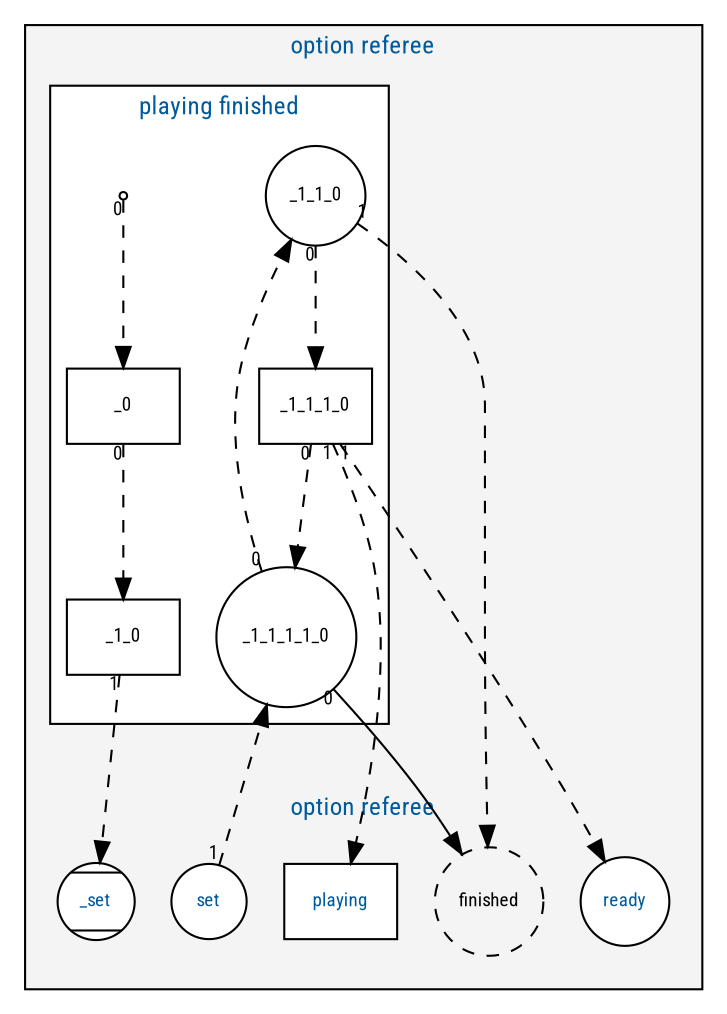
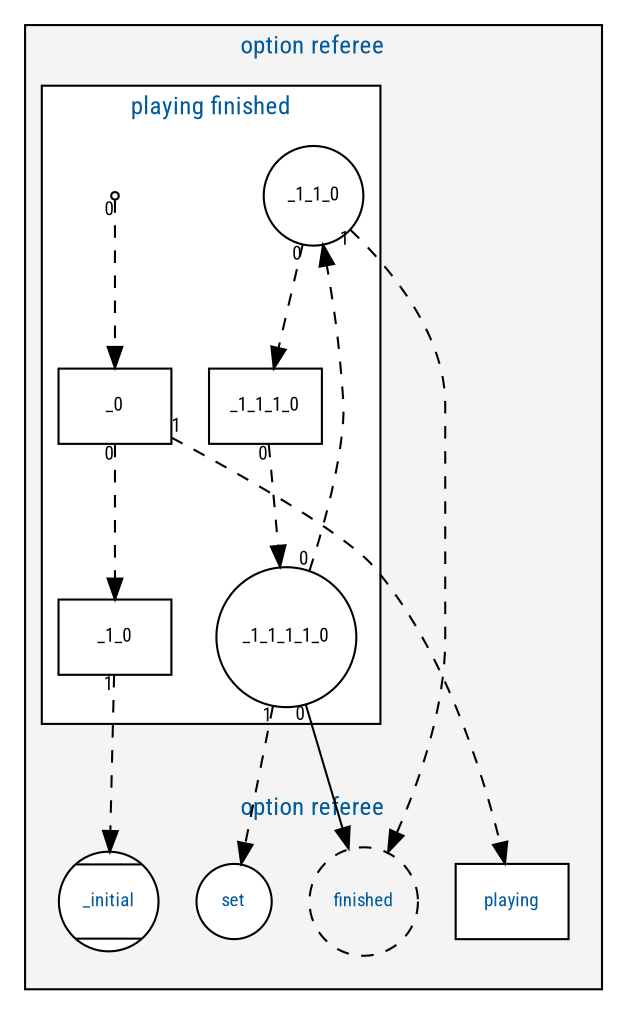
(376, 580) -> (394, 593)
(238, 802) -> (260, 771)
(96, 902) -> (109, 902)
(489, 902) -> (364, 902)
(625, 902) -> none
